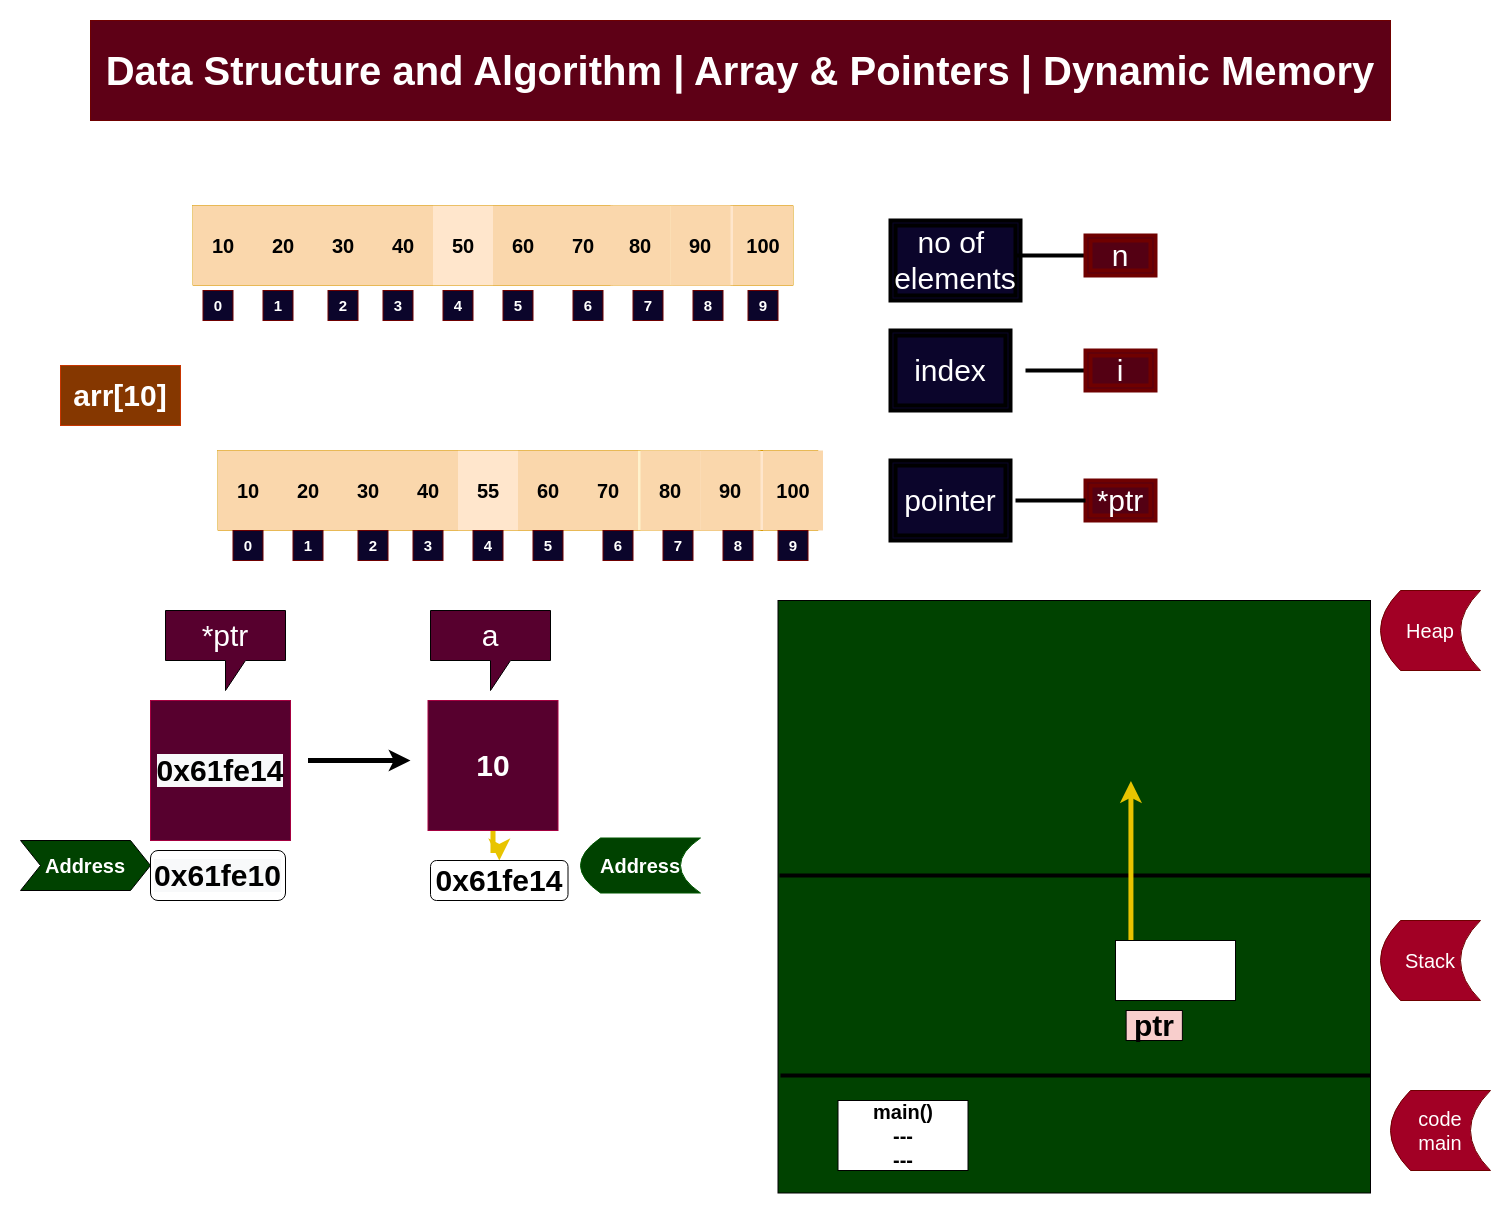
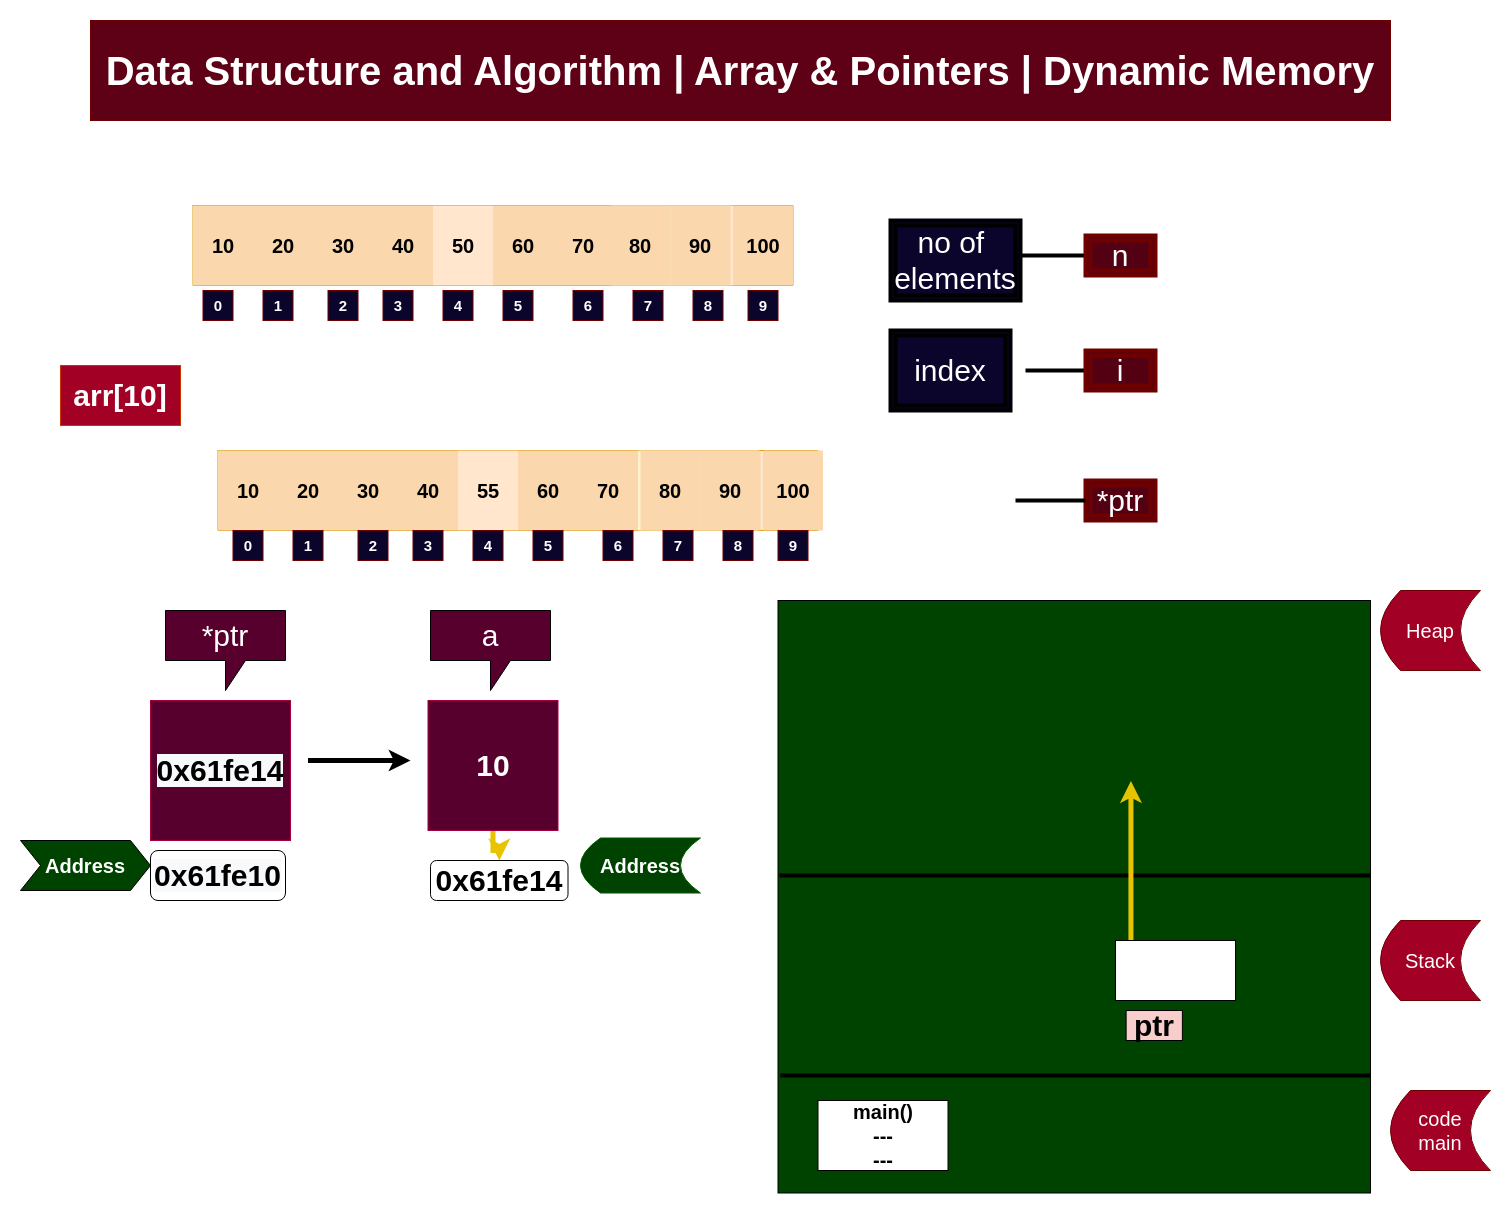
(121, 396) -> (121, 396)
(951, 501) -> none
(903, 1136) -> (883, 1136)
